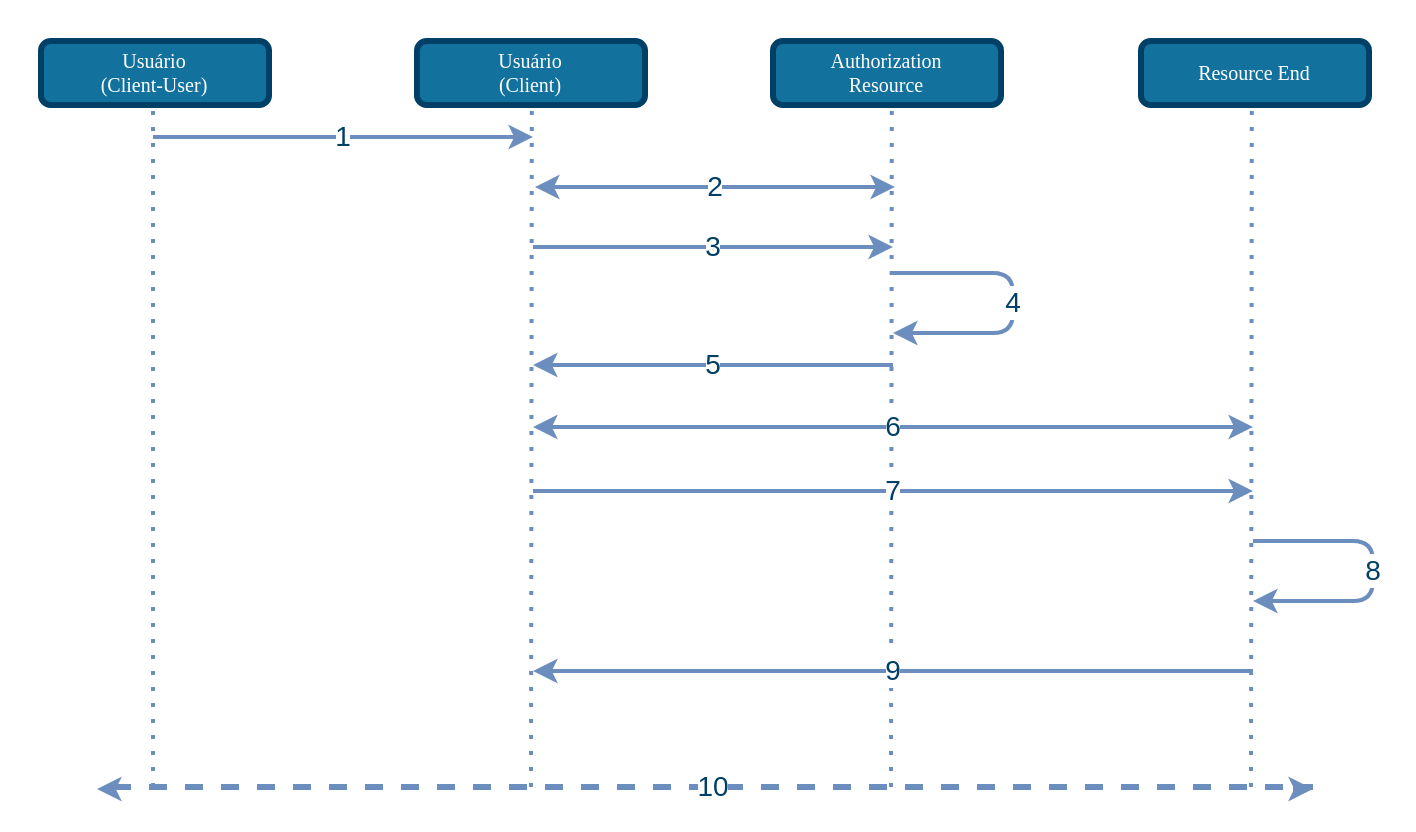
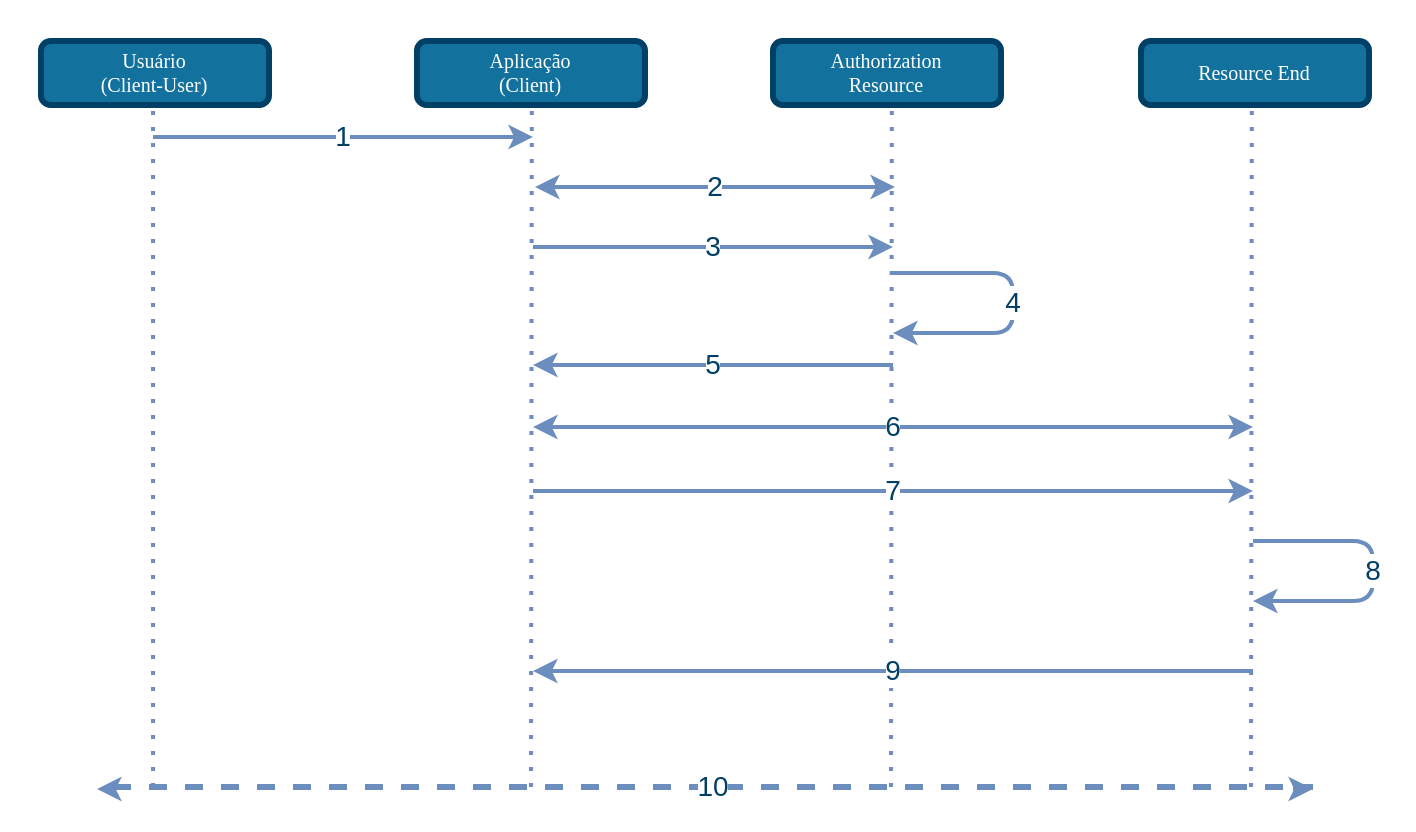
(531, 73) -> (531, 73)
